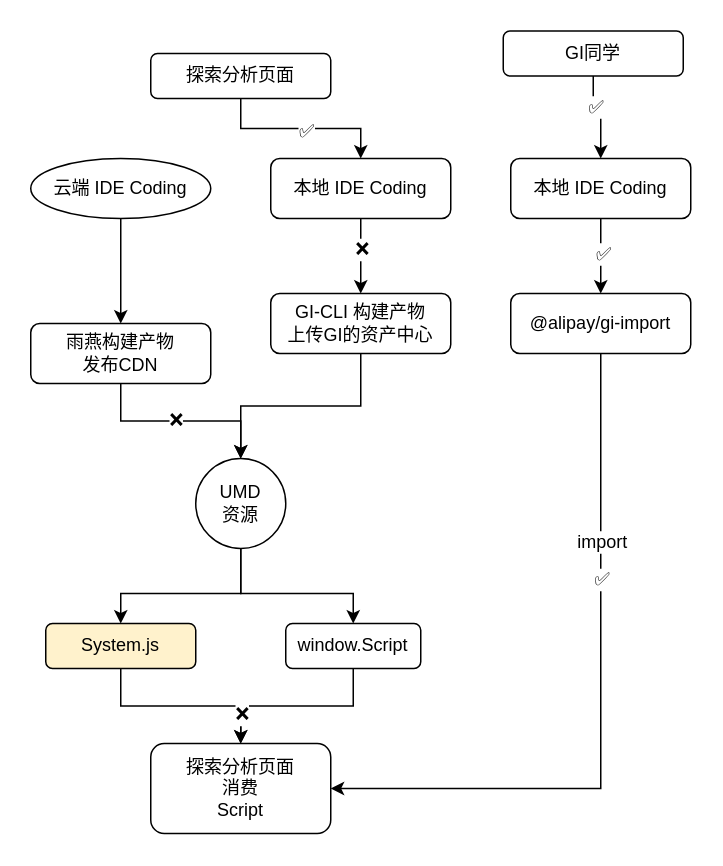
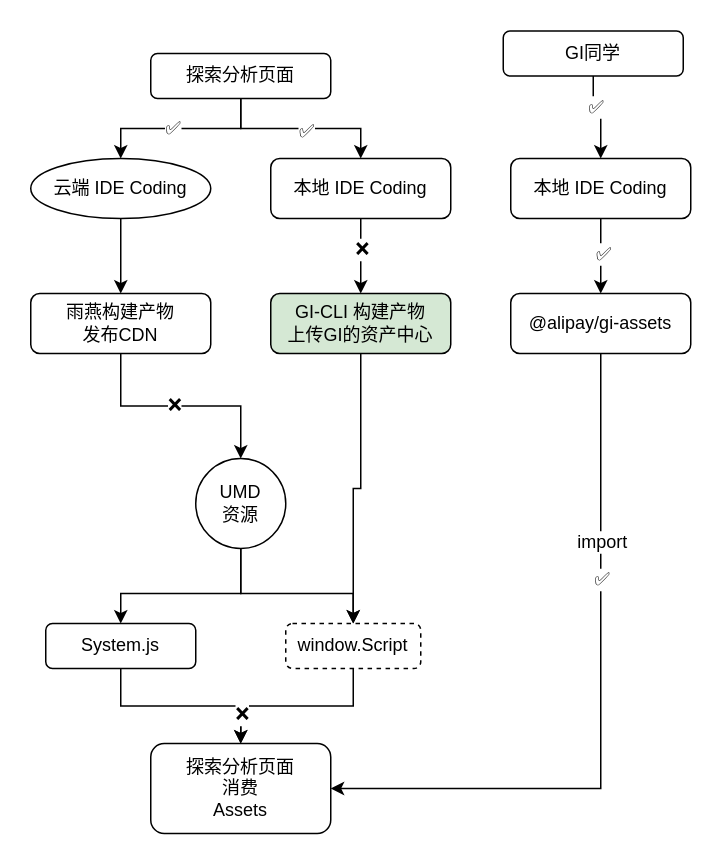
none -> (170, 128)
(361, 323) -> (361, 323)
(601, 323) -> (601, 323)
(121, 353) -> (121, 323)
(304, 406) -> (353, 493)
(121, 646) -> (121, 646)
(353, 646) -> (353, 646)
(241, 788) -> (241, 788)
